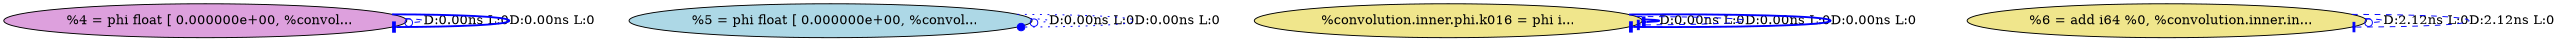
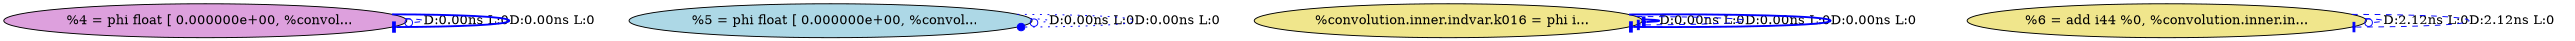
(1448, 21) -> (1448, 21)
(2167, 21) -> (2167, 21)
